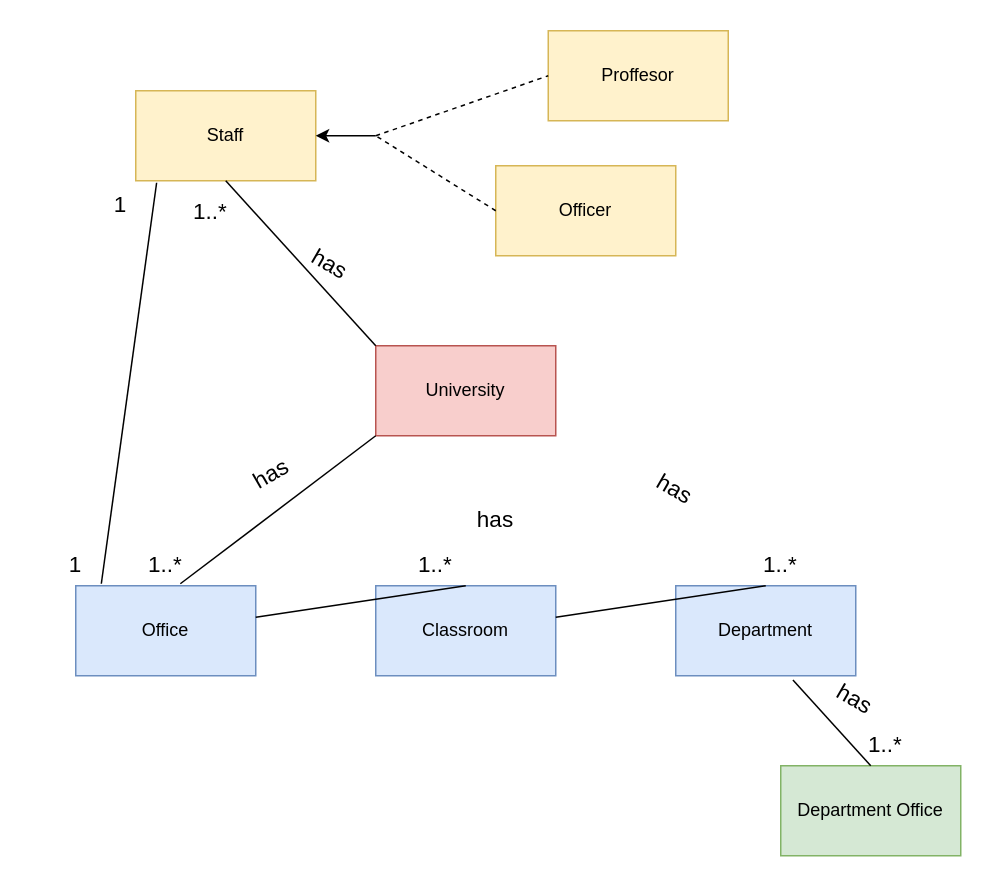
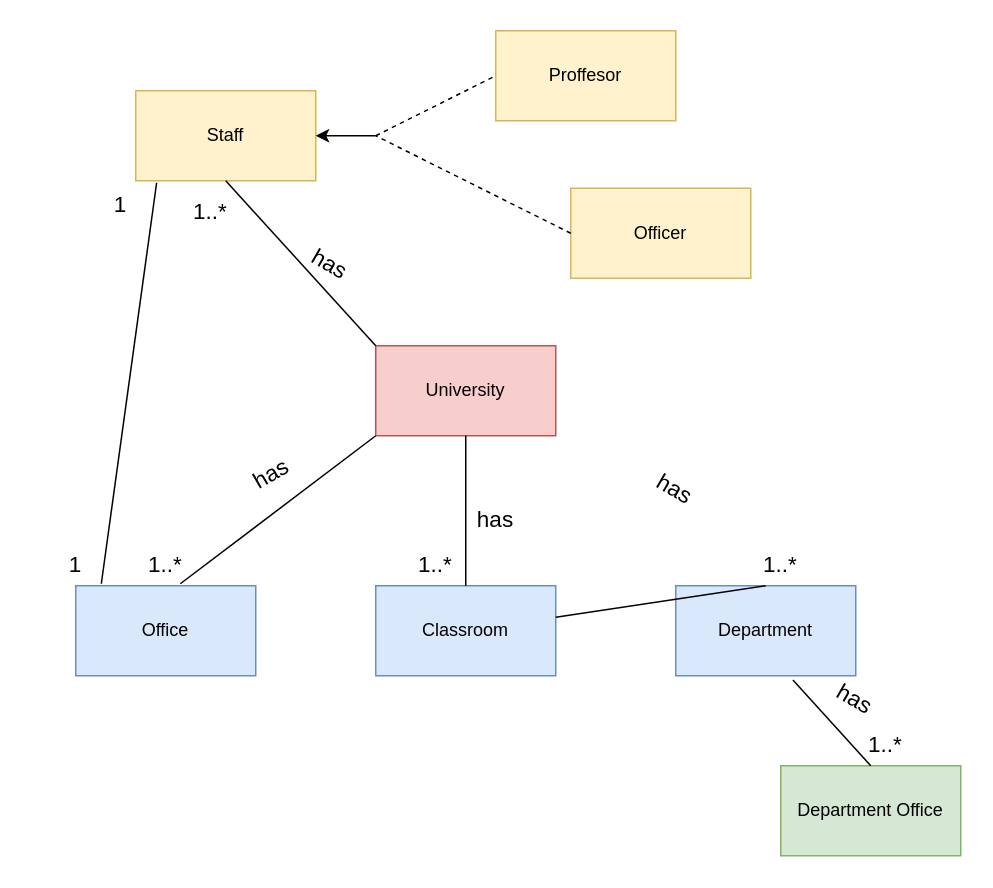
(638, 76) -> (586, 76)
(586, 211) -> (661, 233)
(361, 602) -> (466, 511)
